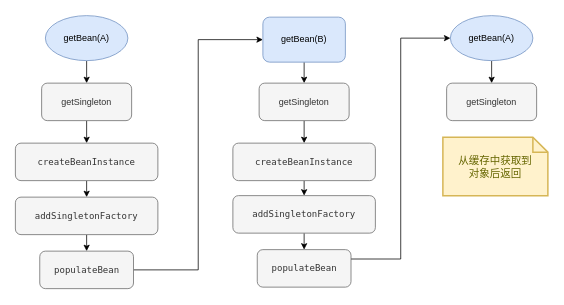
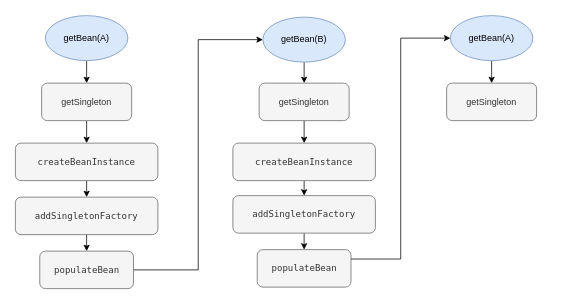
(304, 39) -> (304, 39)
(495, 166) -> none
